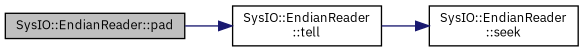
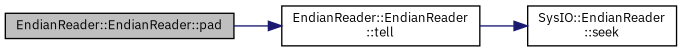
(95, 26) -> (120, 26)
(307, 26) -> (381, 26)
